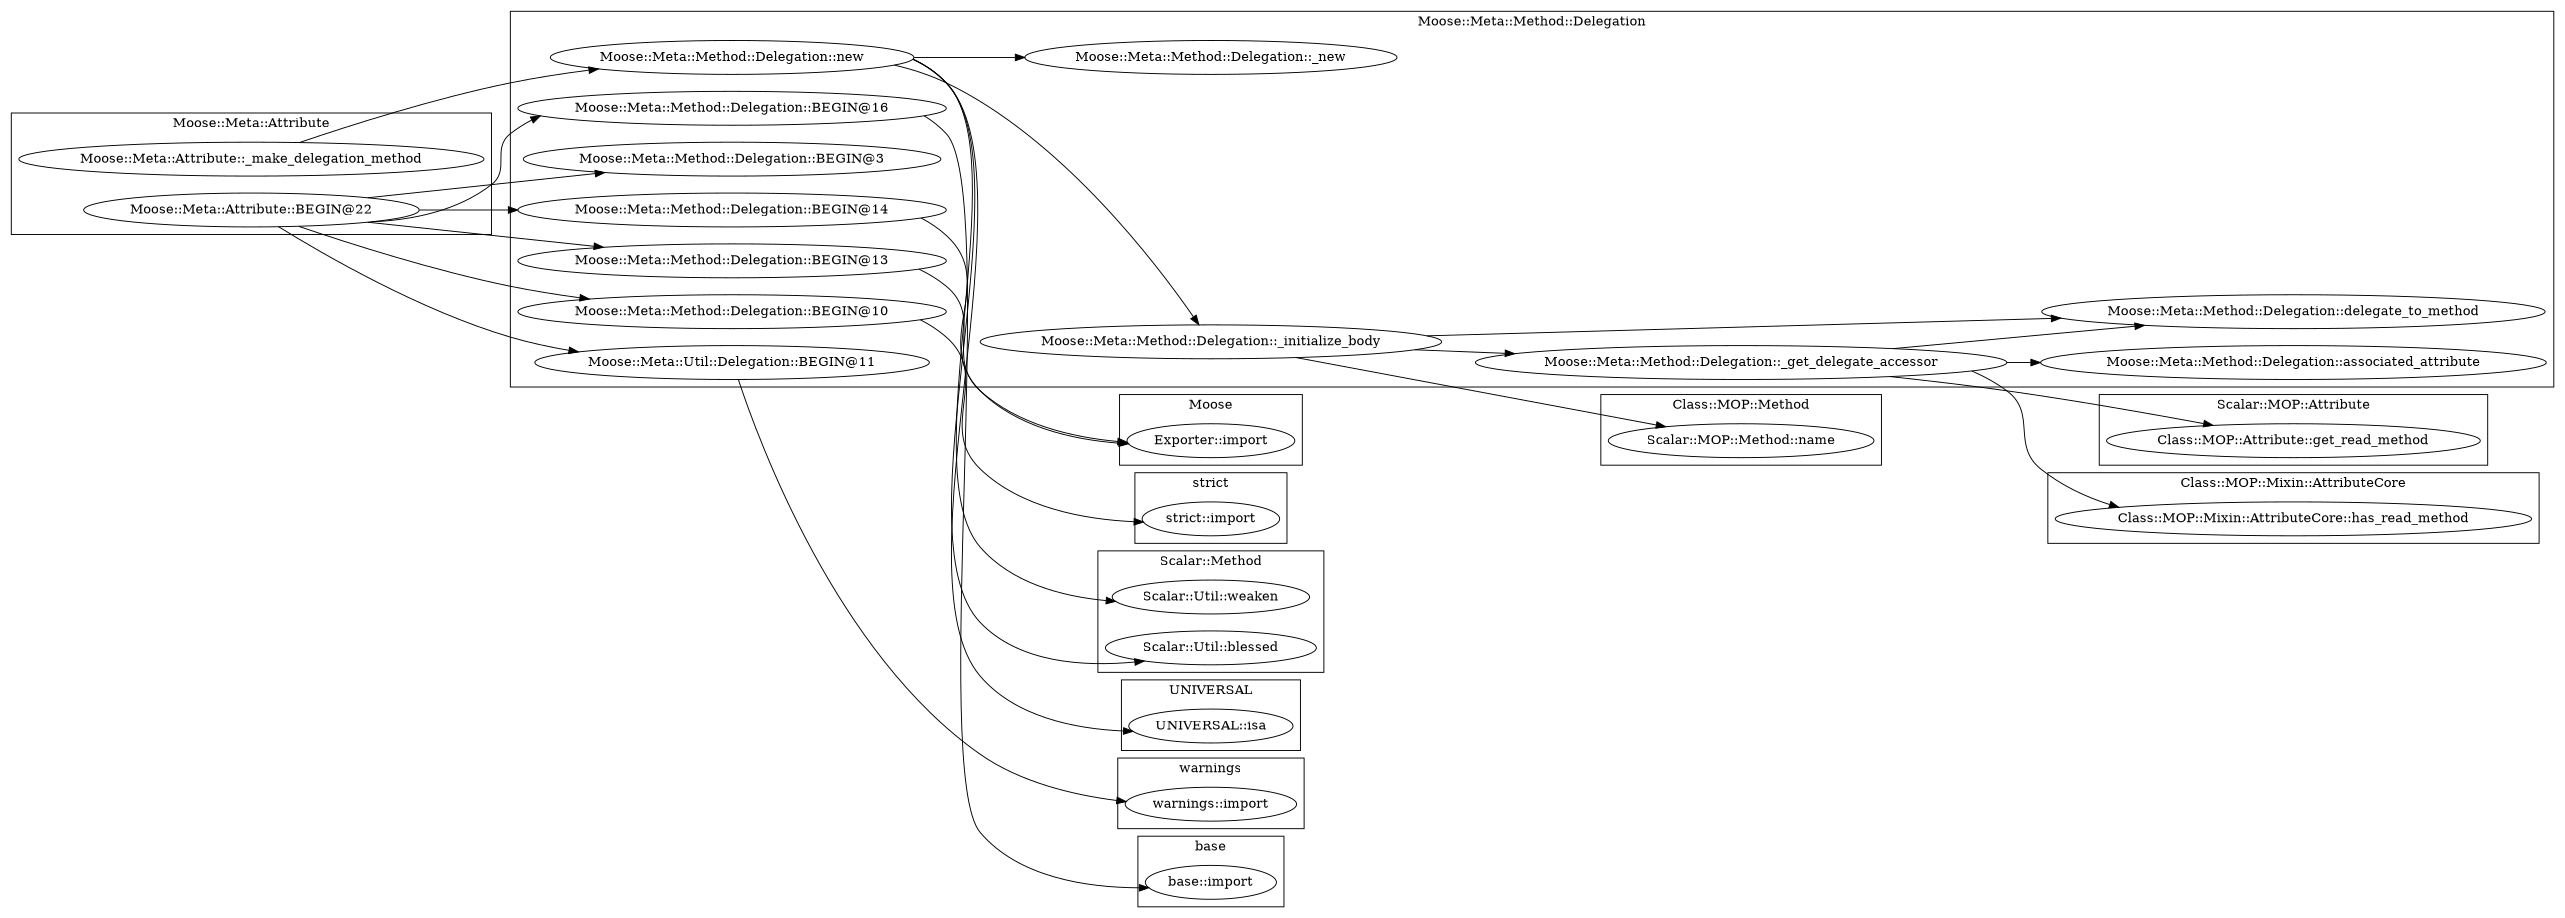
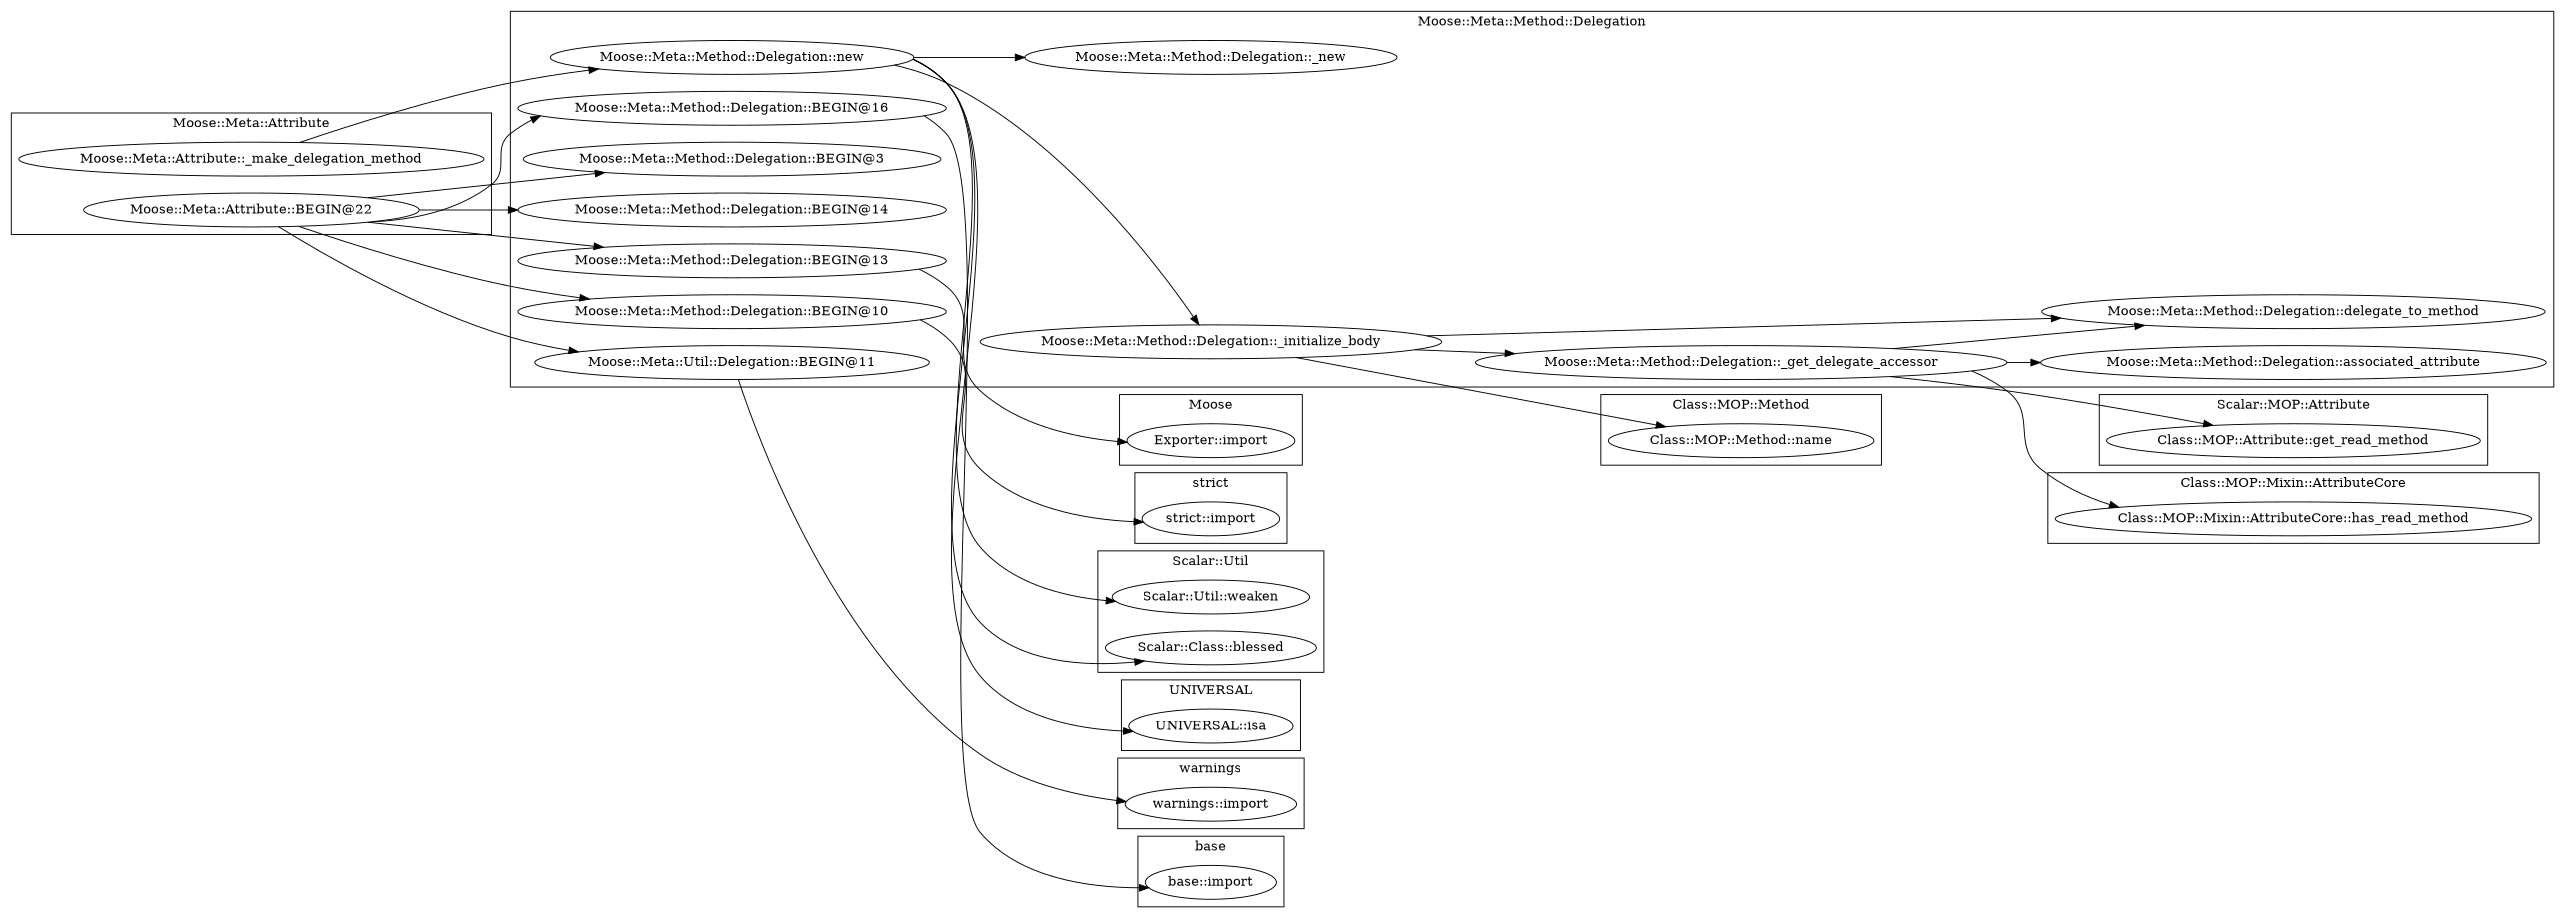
(967, 372) -> none
(1741, 441) -> (1741, 441)
(1211, 562) -> (1211, 562)
(1211, 648) -> (1211, 648)
